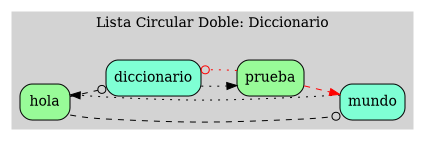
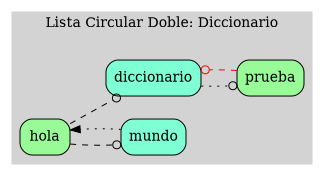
(223, 70) -> (223, 70)
(214, 86) -> (215, 86)
(317, 89) -> none
